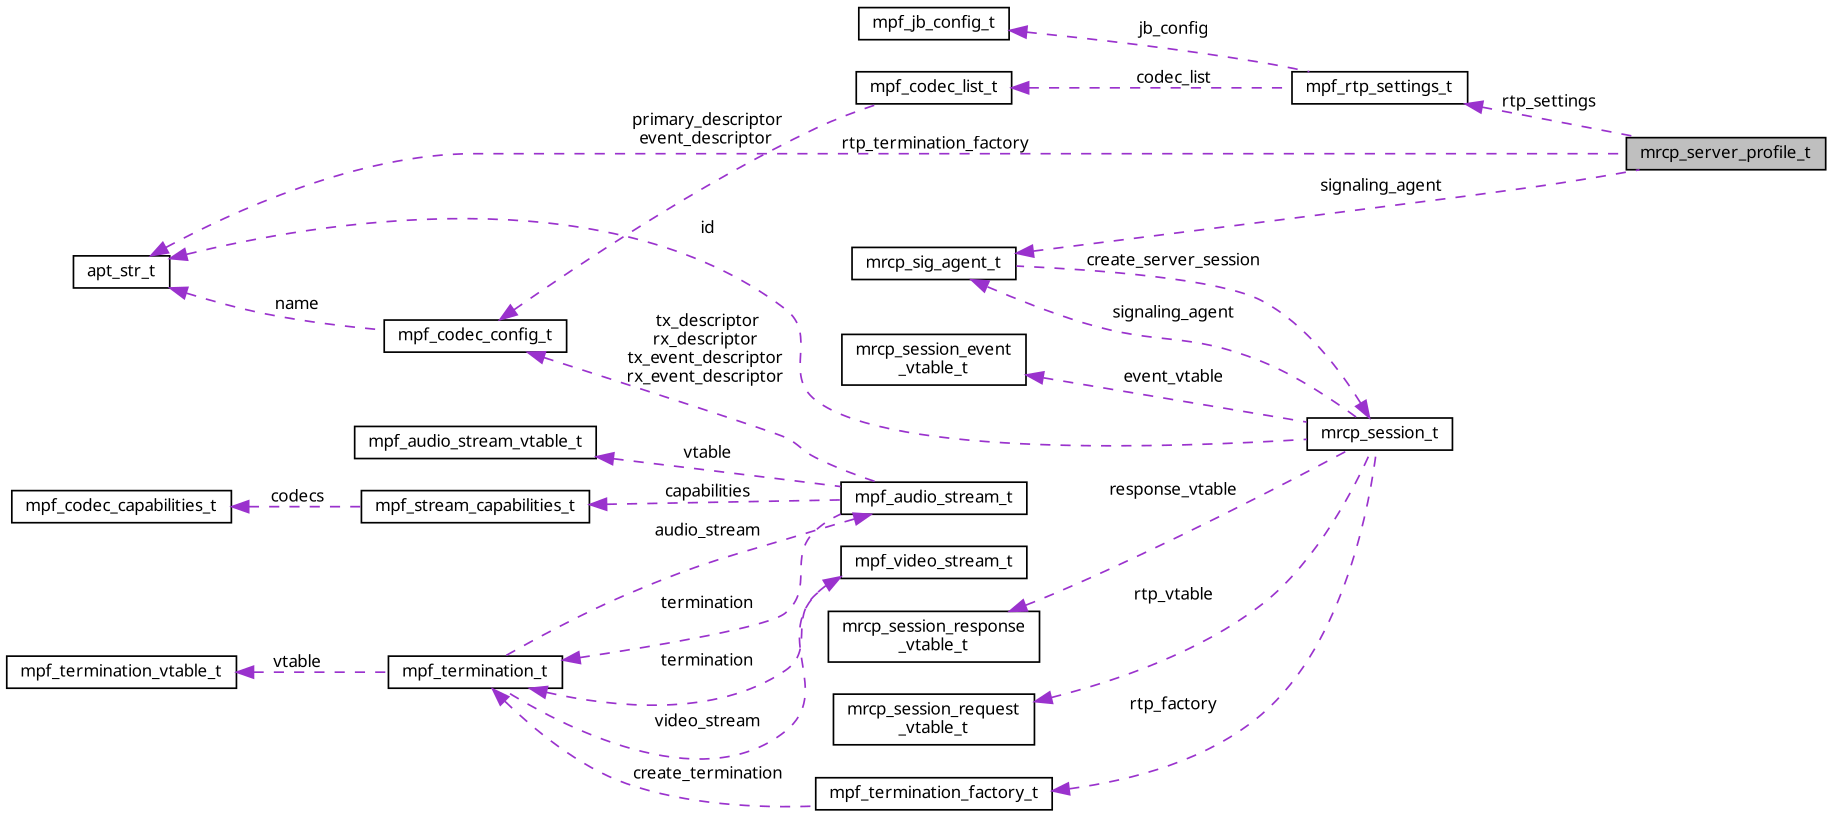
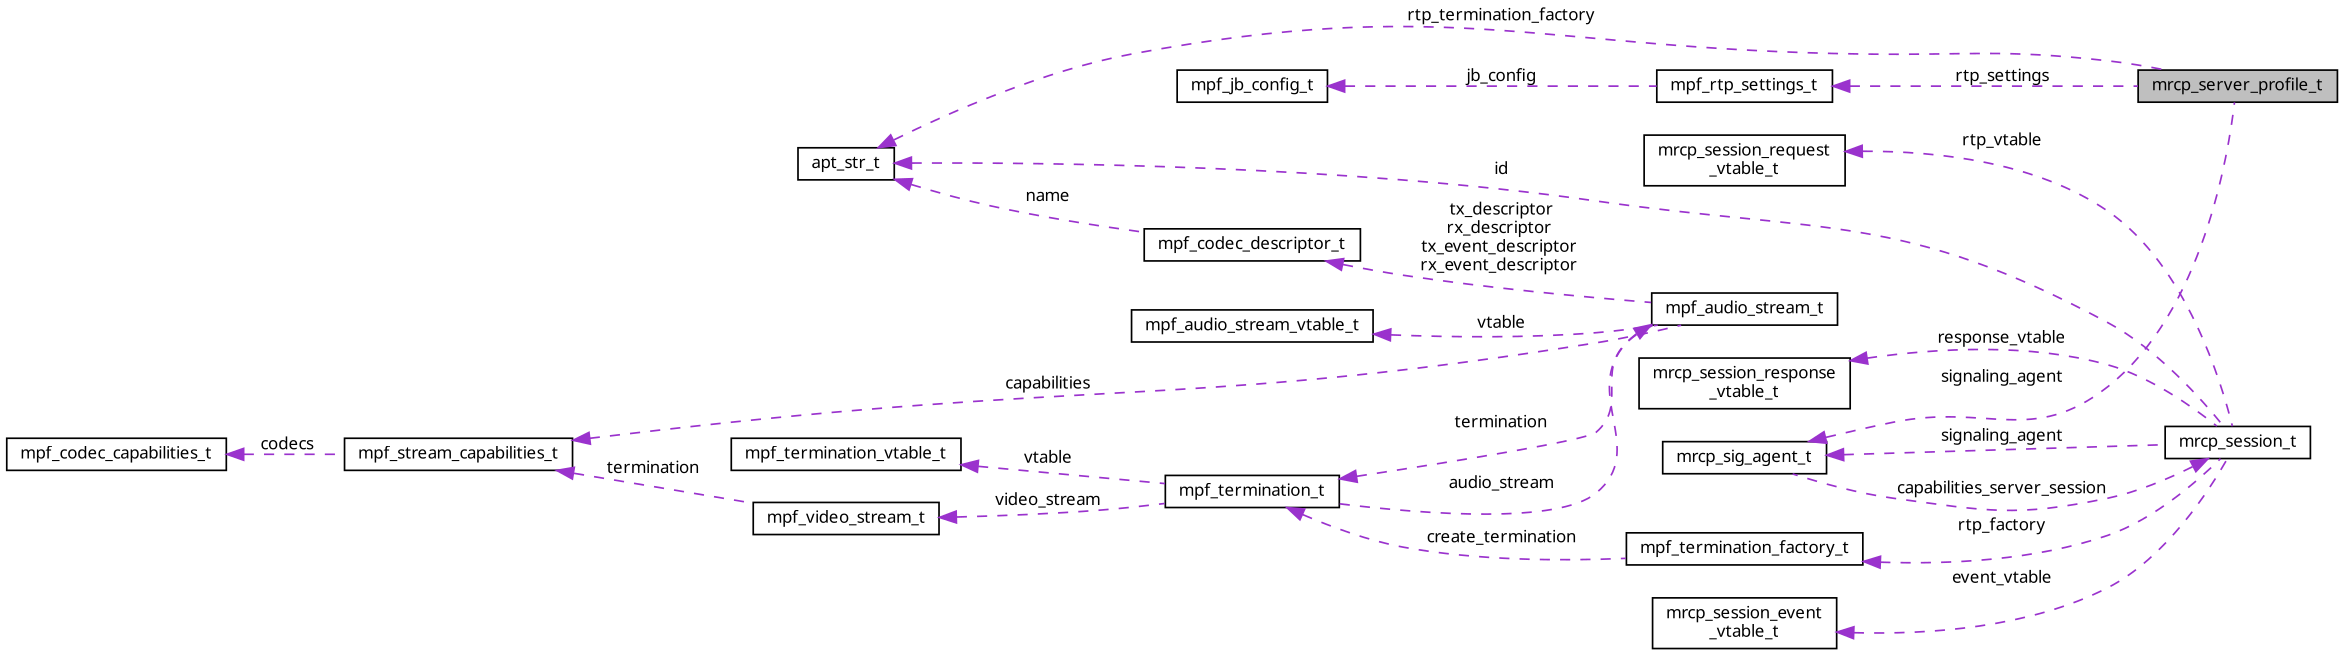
(934, 88) -> none
(1172, 261) -> (2000, 489)
(475, 336) -> (1252, 245)
(725, 697) -> (664, 488)
